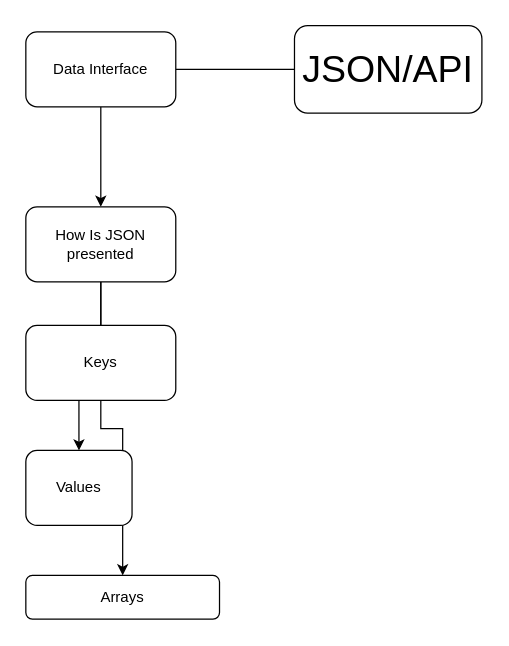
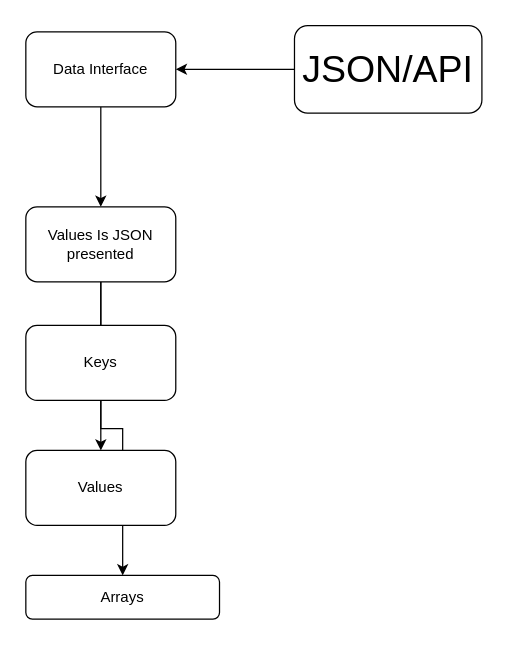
(182, 69) -> (186, 69)
(101, 244) -> (101, 244)
(79, 488) -> (101, 488)
